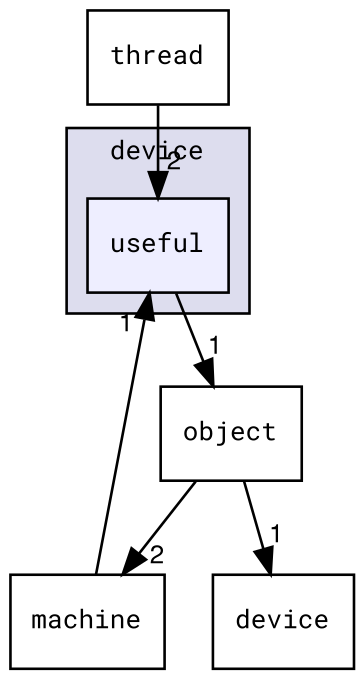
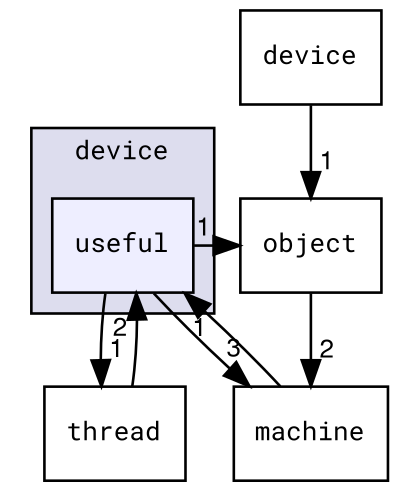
none -> (102, 330)
none -> (191, 332)
(254, 515) -> (311, 139)
